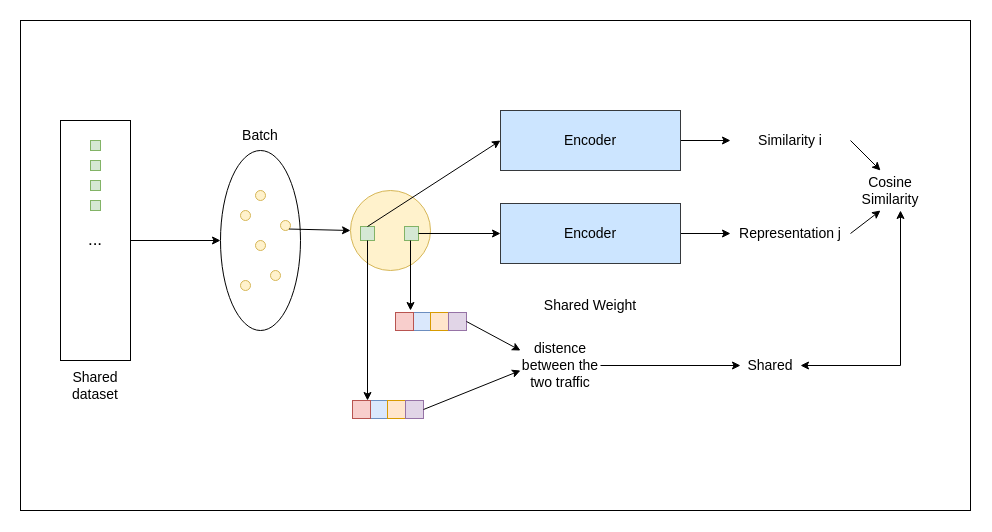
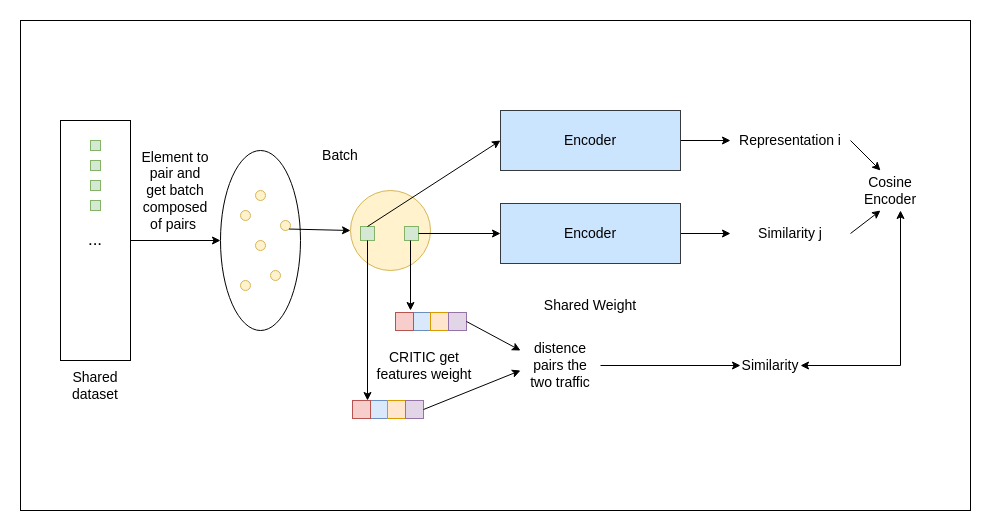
(261, 136) -> (341, 156)
(791, 141) -> (791, 141)
none -> (176, 191)
(891, 191) -> (891, 191)
(791, 234) -> (791, 234)
none -> (425, 366)
(561, 366) -> (561, 366)
(771, 366) -> (771, 366)
